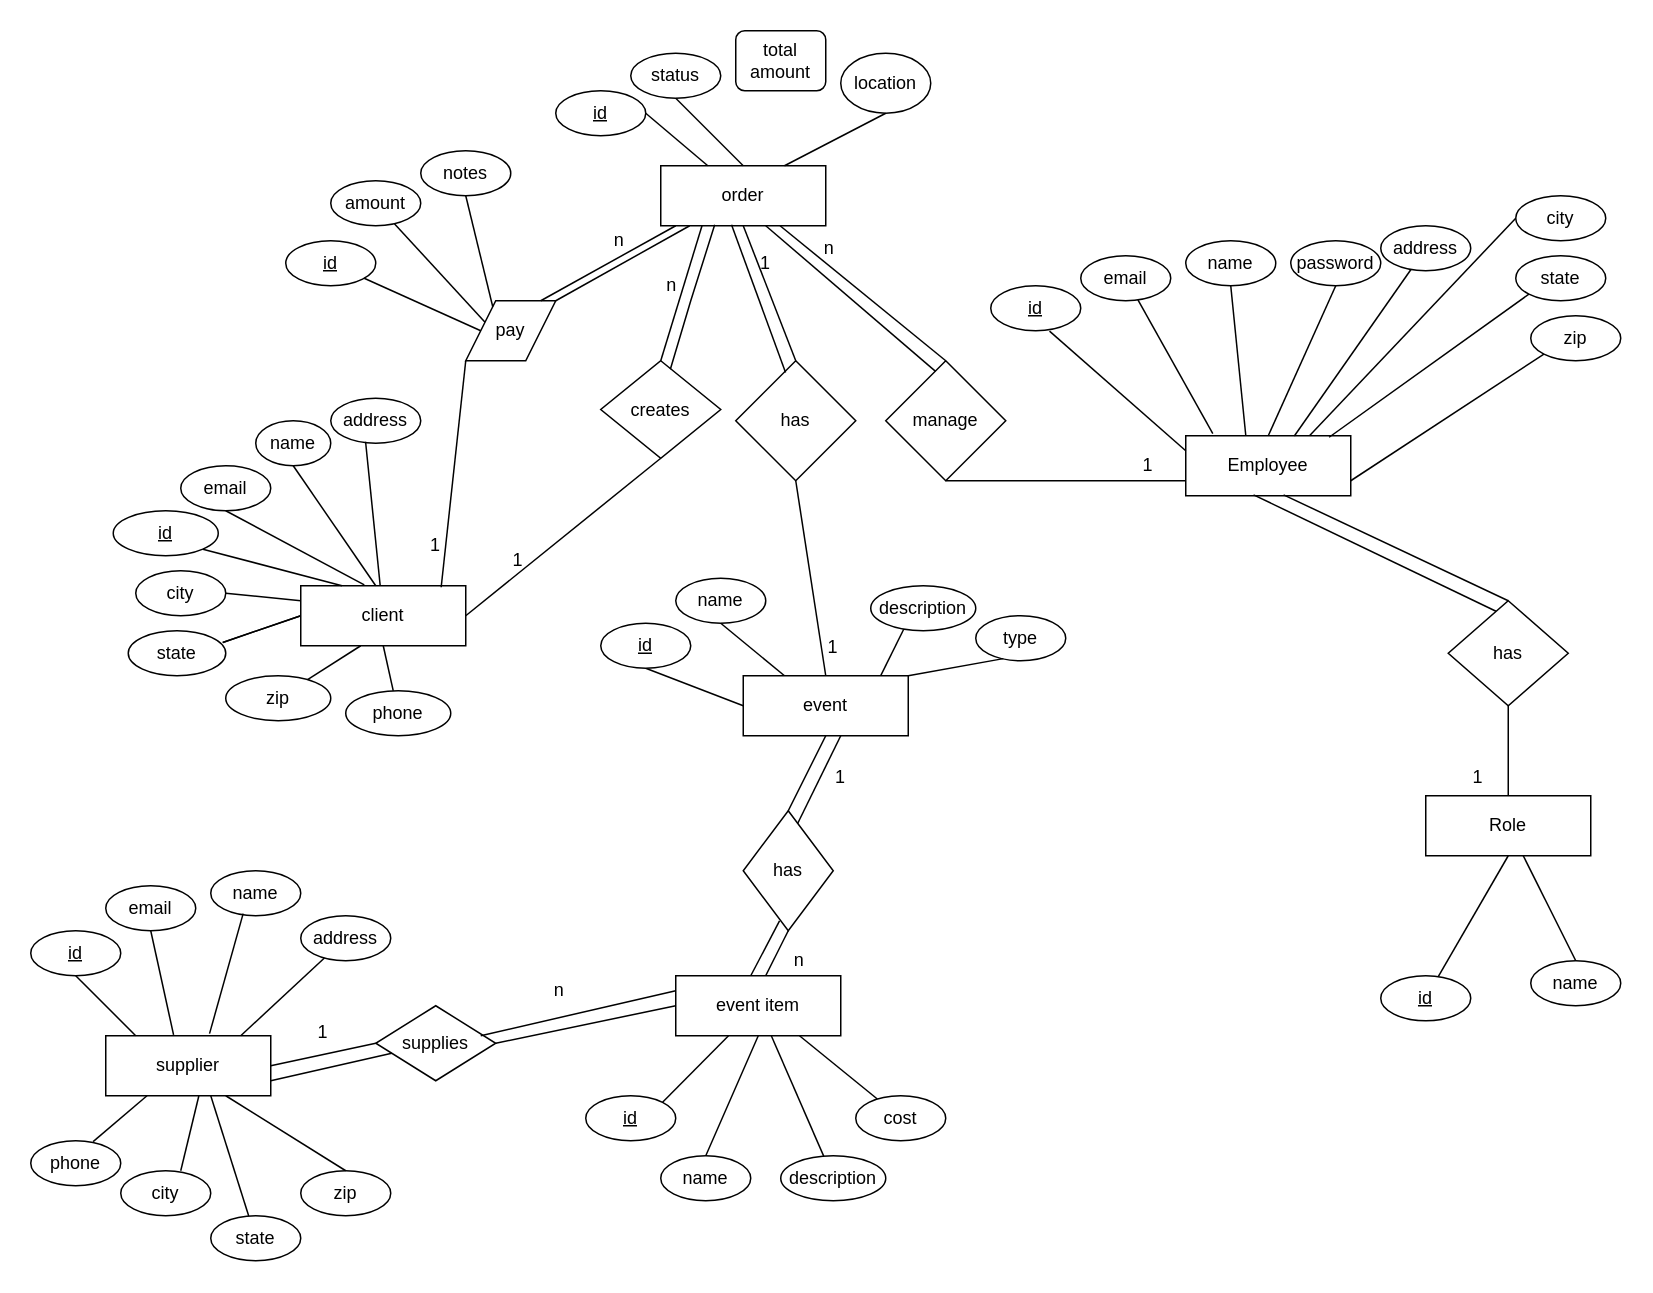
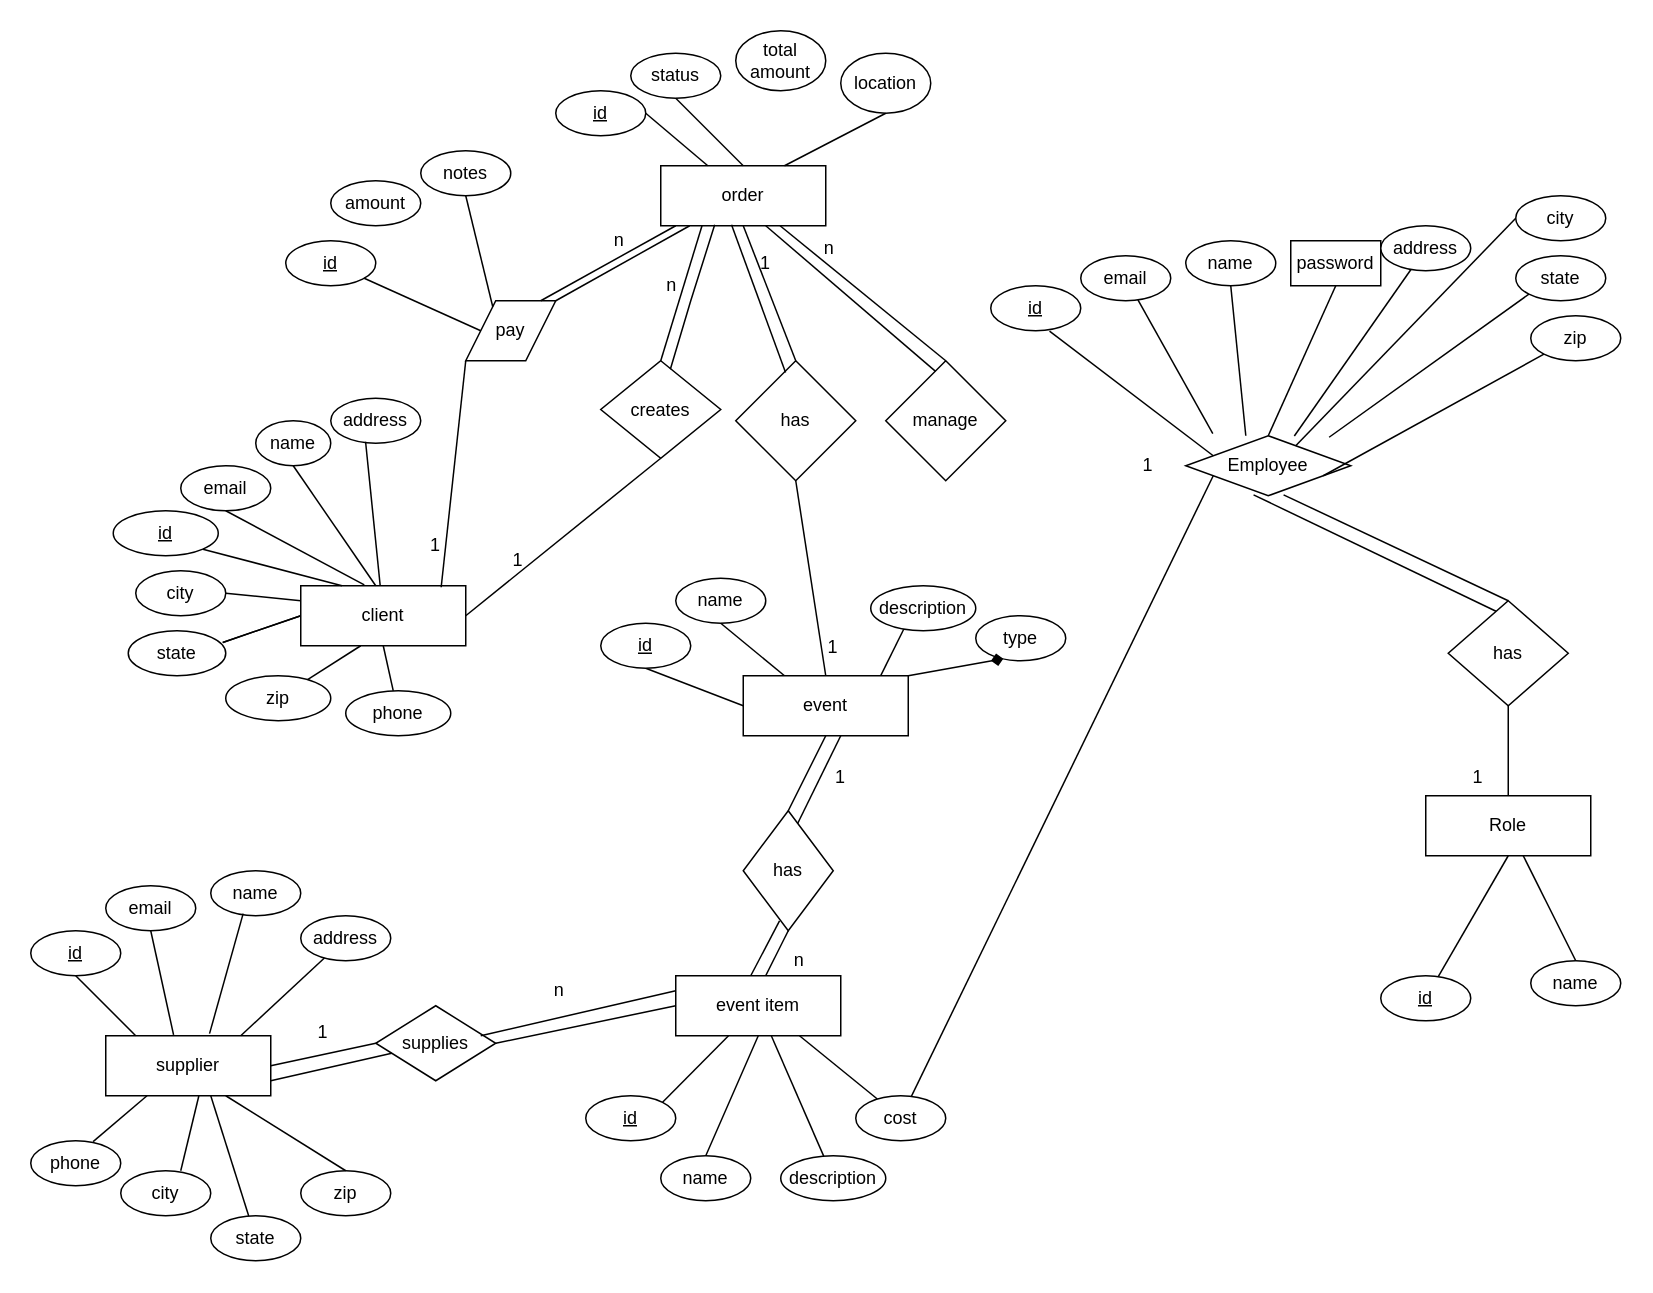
(781, 61) -> (781, 61)
(1336, 263) -> (1336, 263)
(439, 273) -> none
(1268, 466) -> (1268, 466)
(1066, 481) -> (1062, 786)
(996, 660) -> (991, 661)
